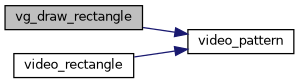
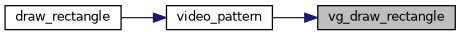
(159, 30) -> (289, 18)
(74, 66) -> (63, 18)
